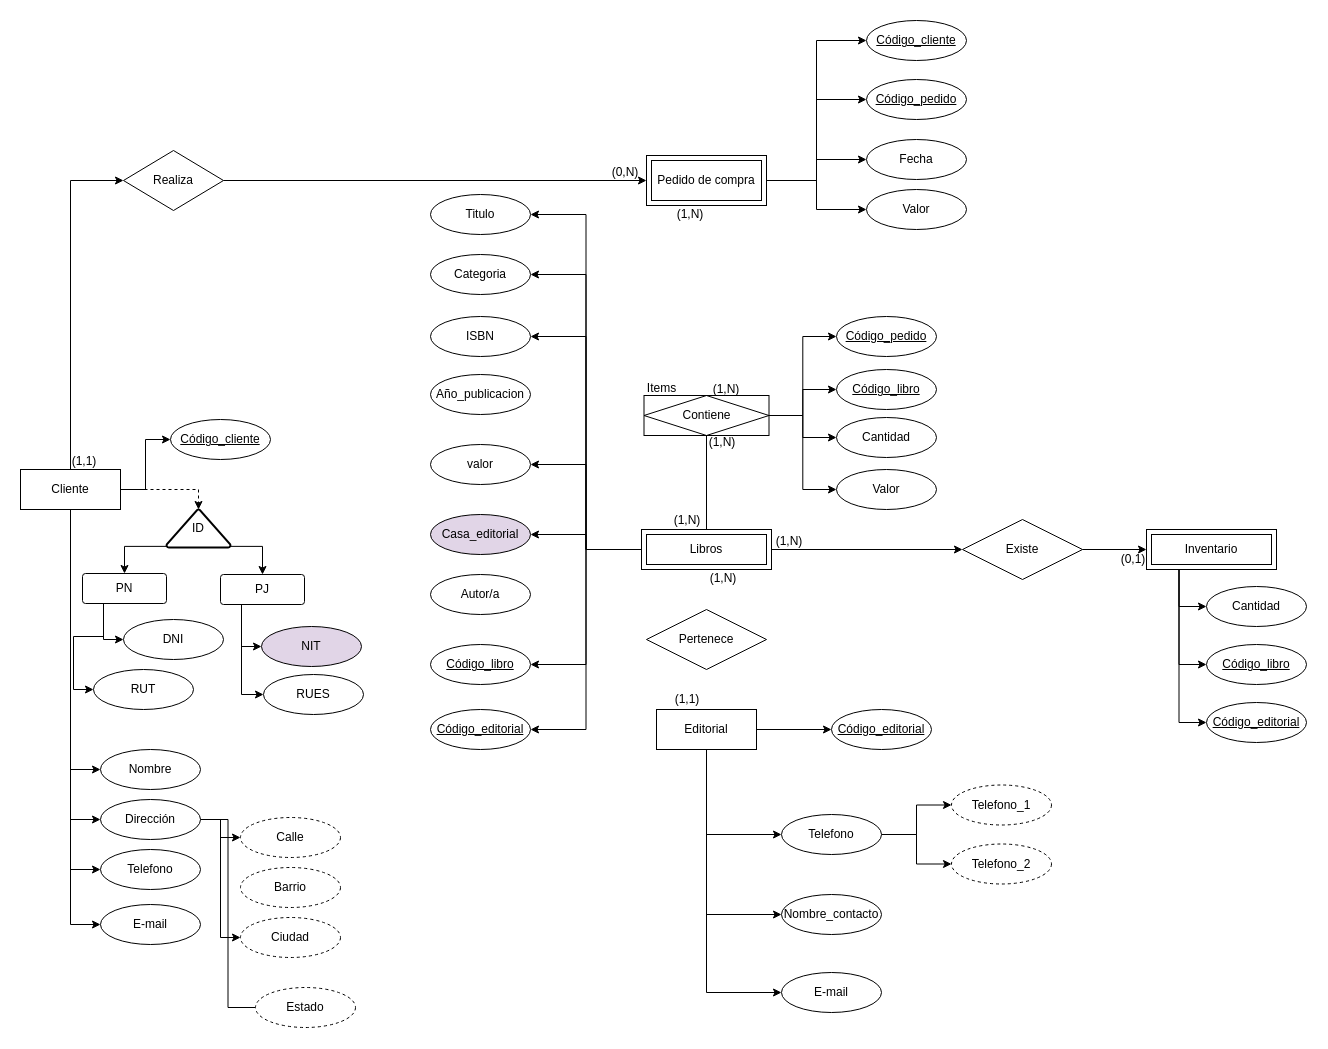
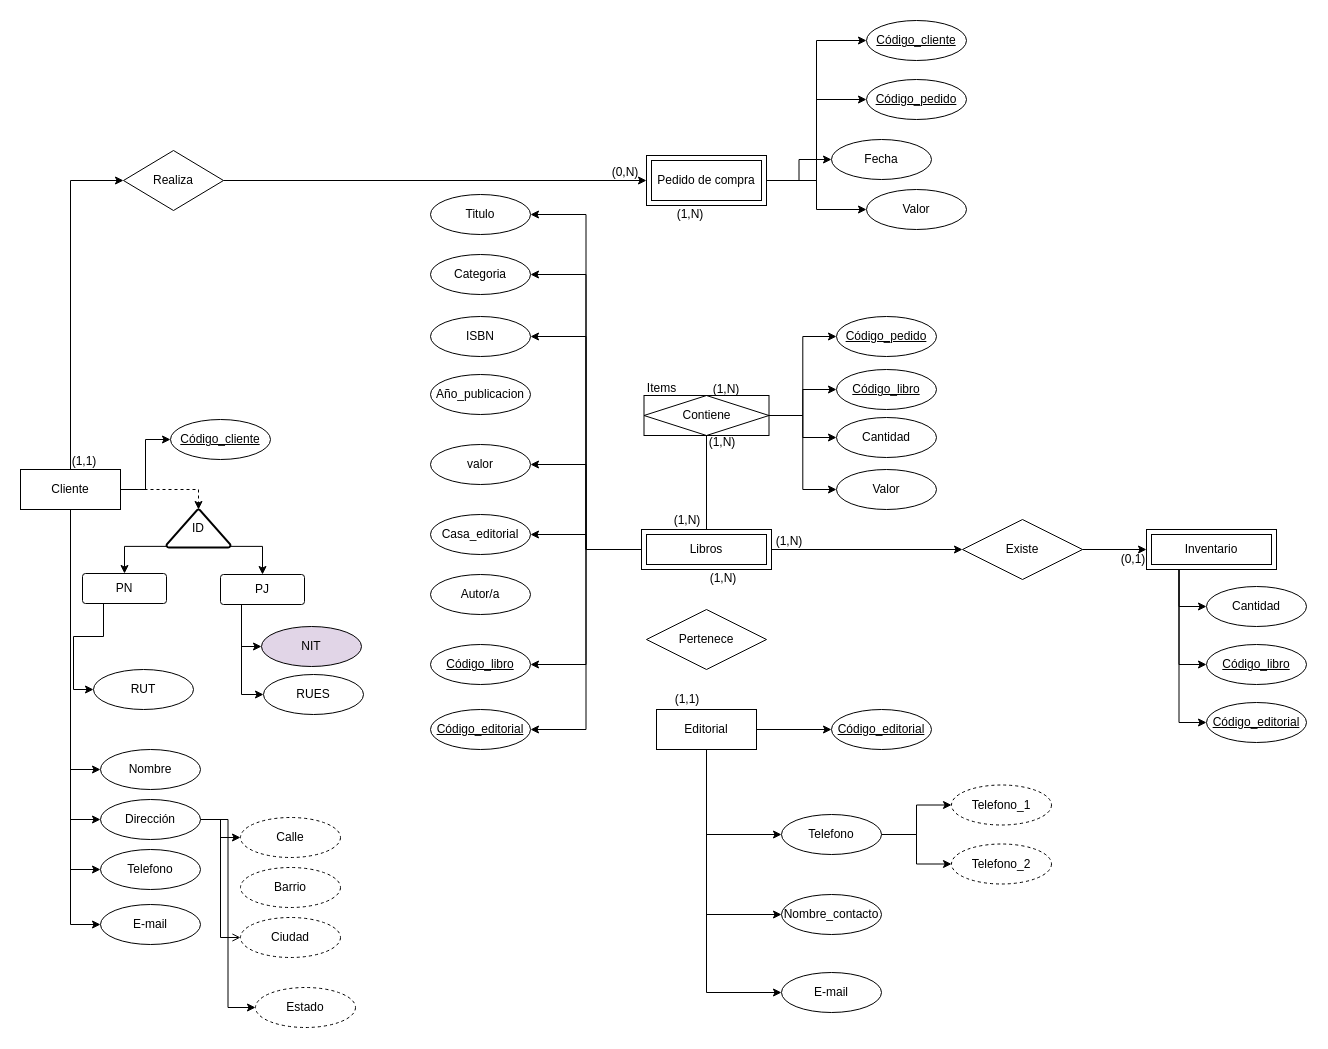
(917, 160) -> (882, 160)
(481, 535) -> (481, 535)
(109, 640) -> none
(174, 640) -> none
(232, 938) -> (233, 938)
(249, 1008) -> (247, 1008)
